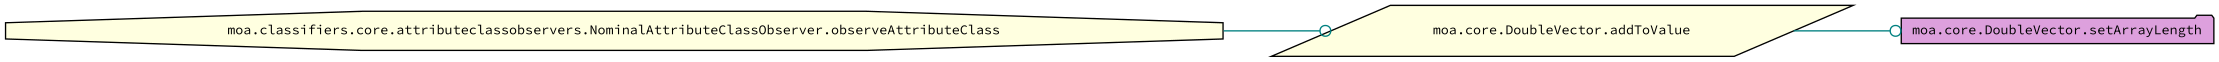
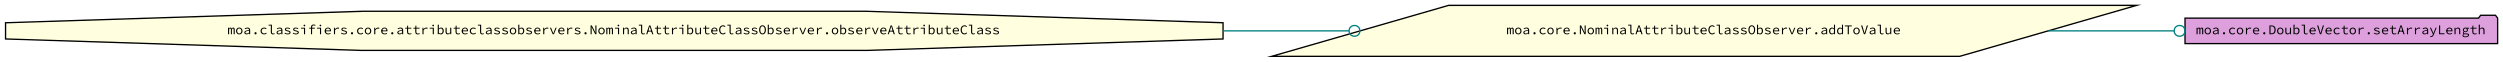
(1562, 31) -> (1704, 31)
